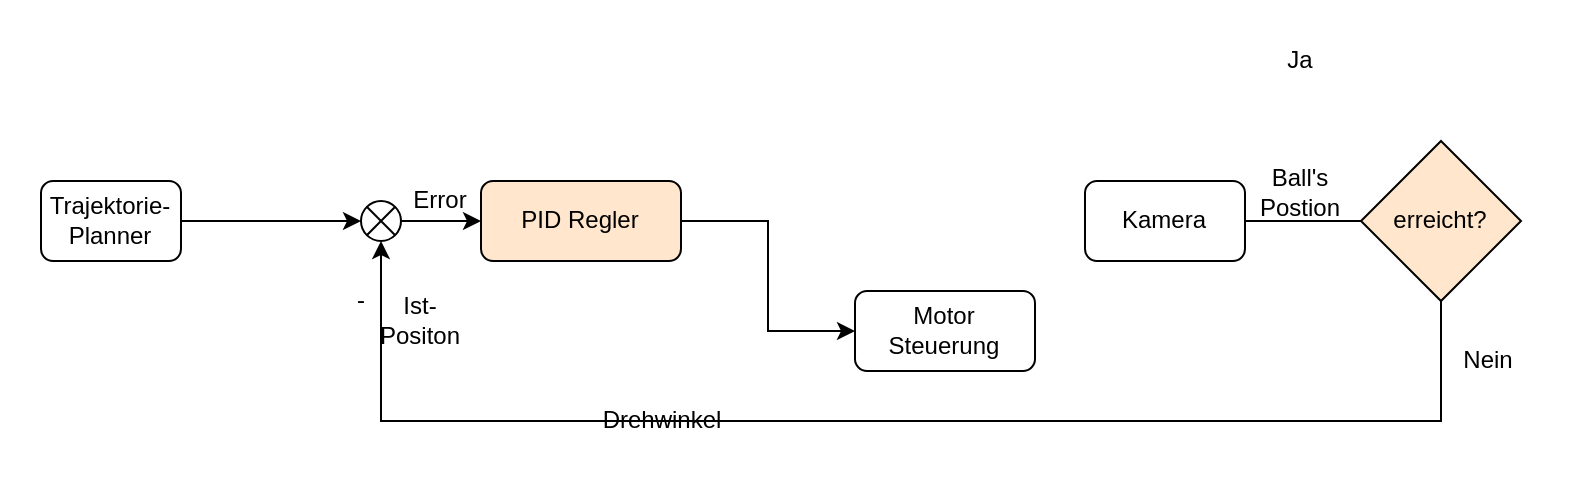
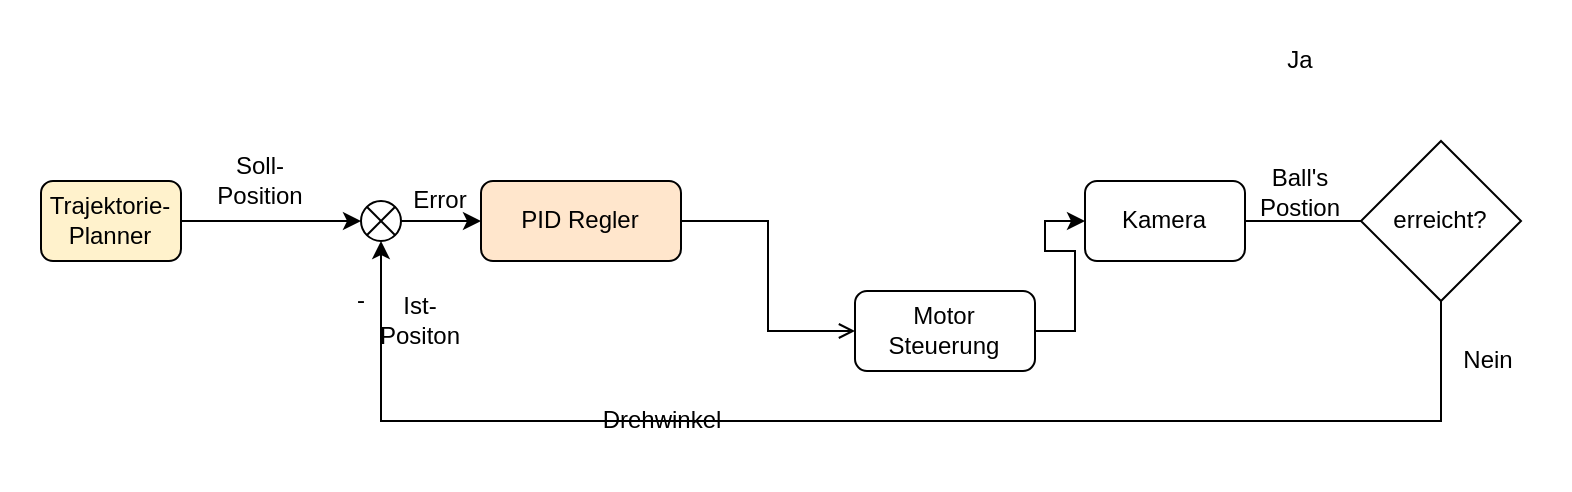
none -> (261, 181)
(111, 221) -> (111, 221)
(1441, 221) -> (1441, 221)
none -> (1075, 268)
(840, 331) -> (842, 331)
